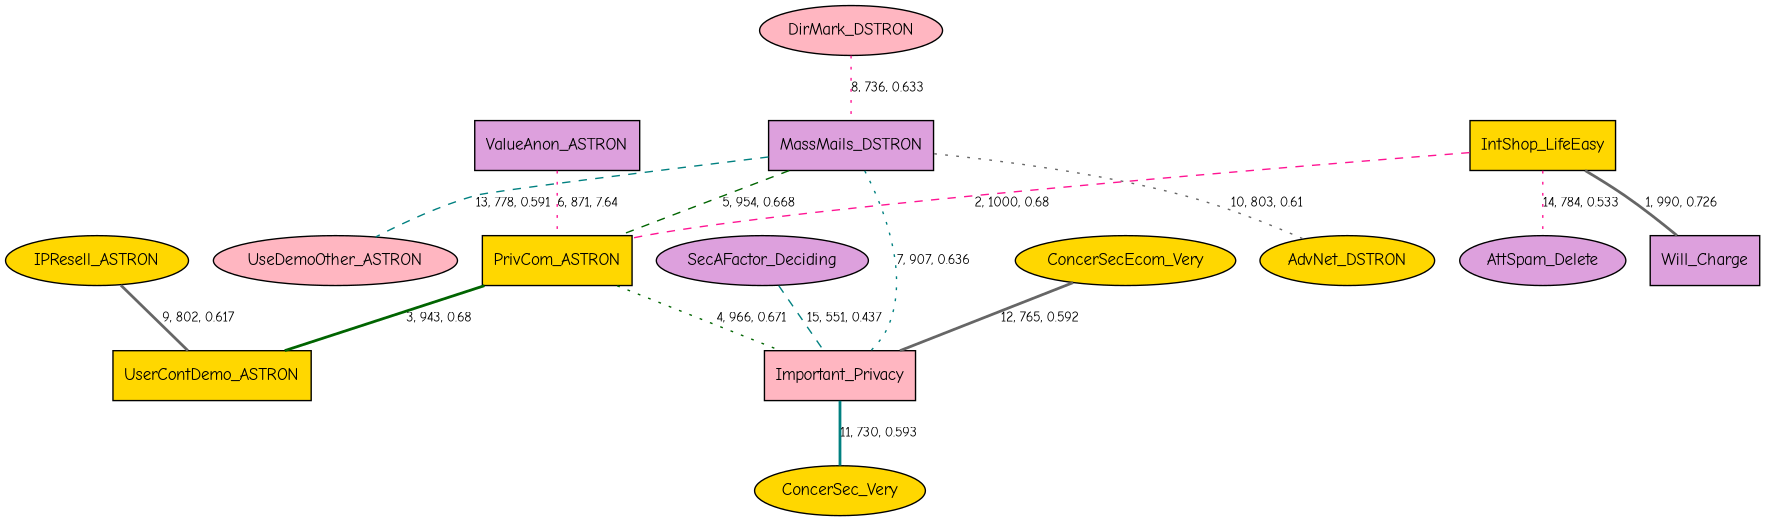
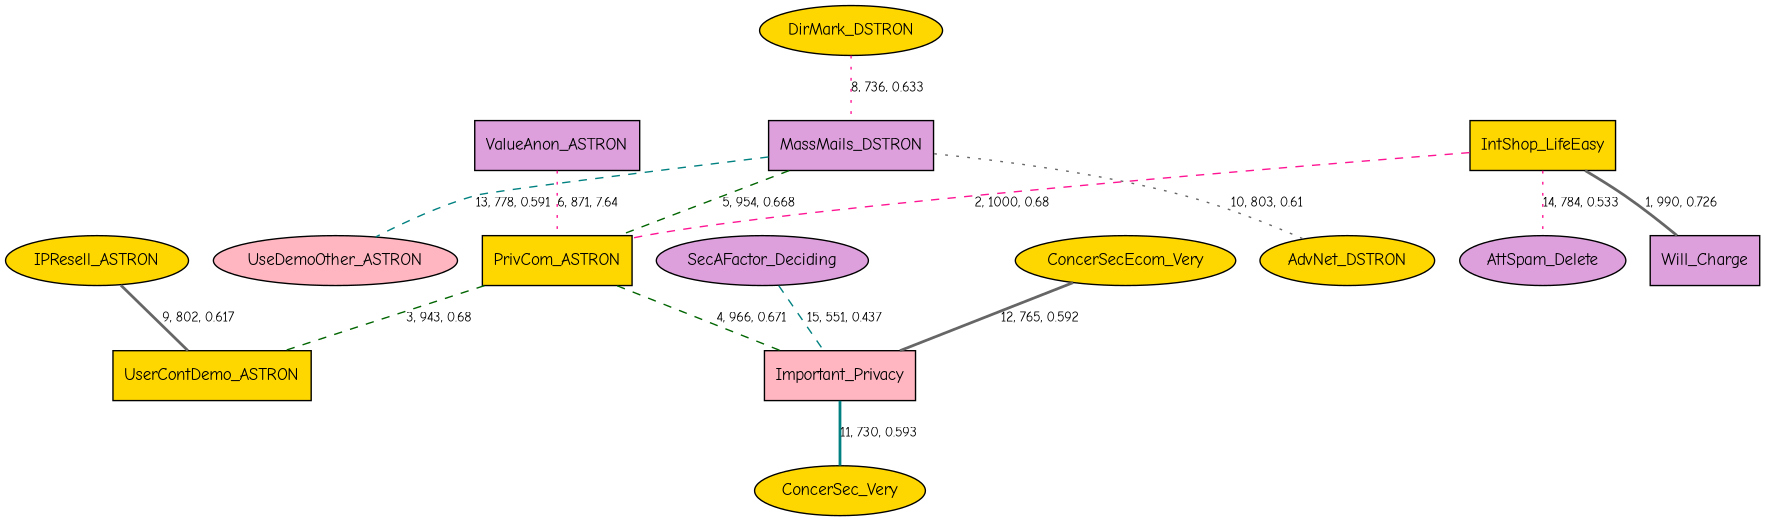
(851, 30) -> (851, 30)
(895, 261) -> none
(385, 318) -> (385, 318)
(699, 318) -> (699, 318)
